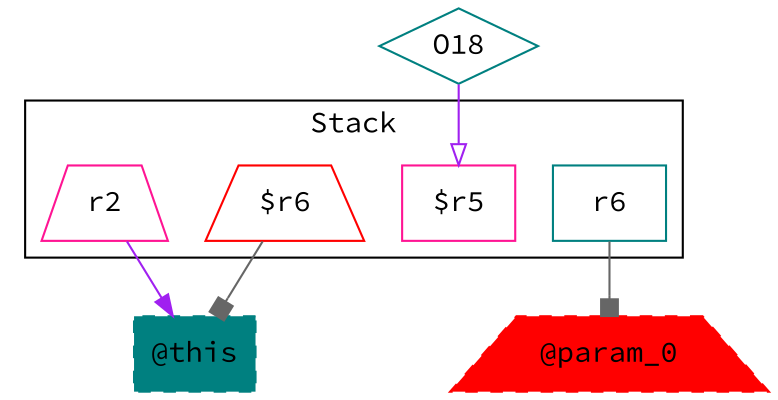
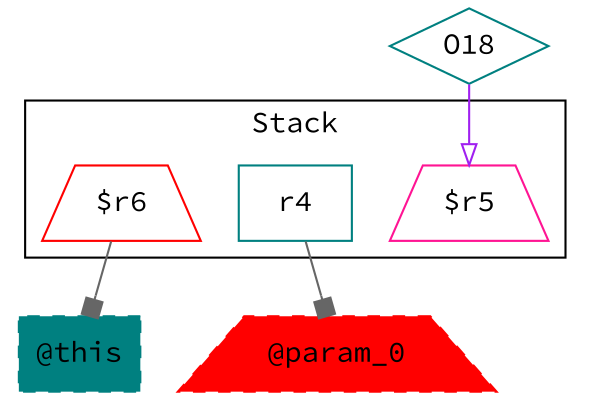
(105, 203) -> none
(459, 203) -> (469, 203)
(609, 203) -> (295, 203)
